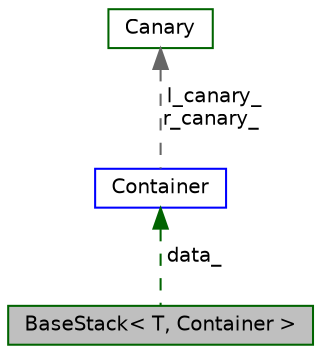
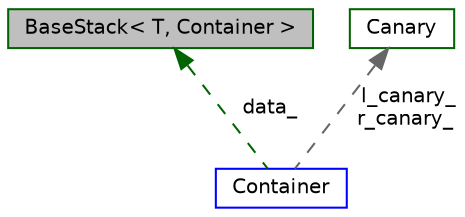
(161, 267) -> (228, 117)
